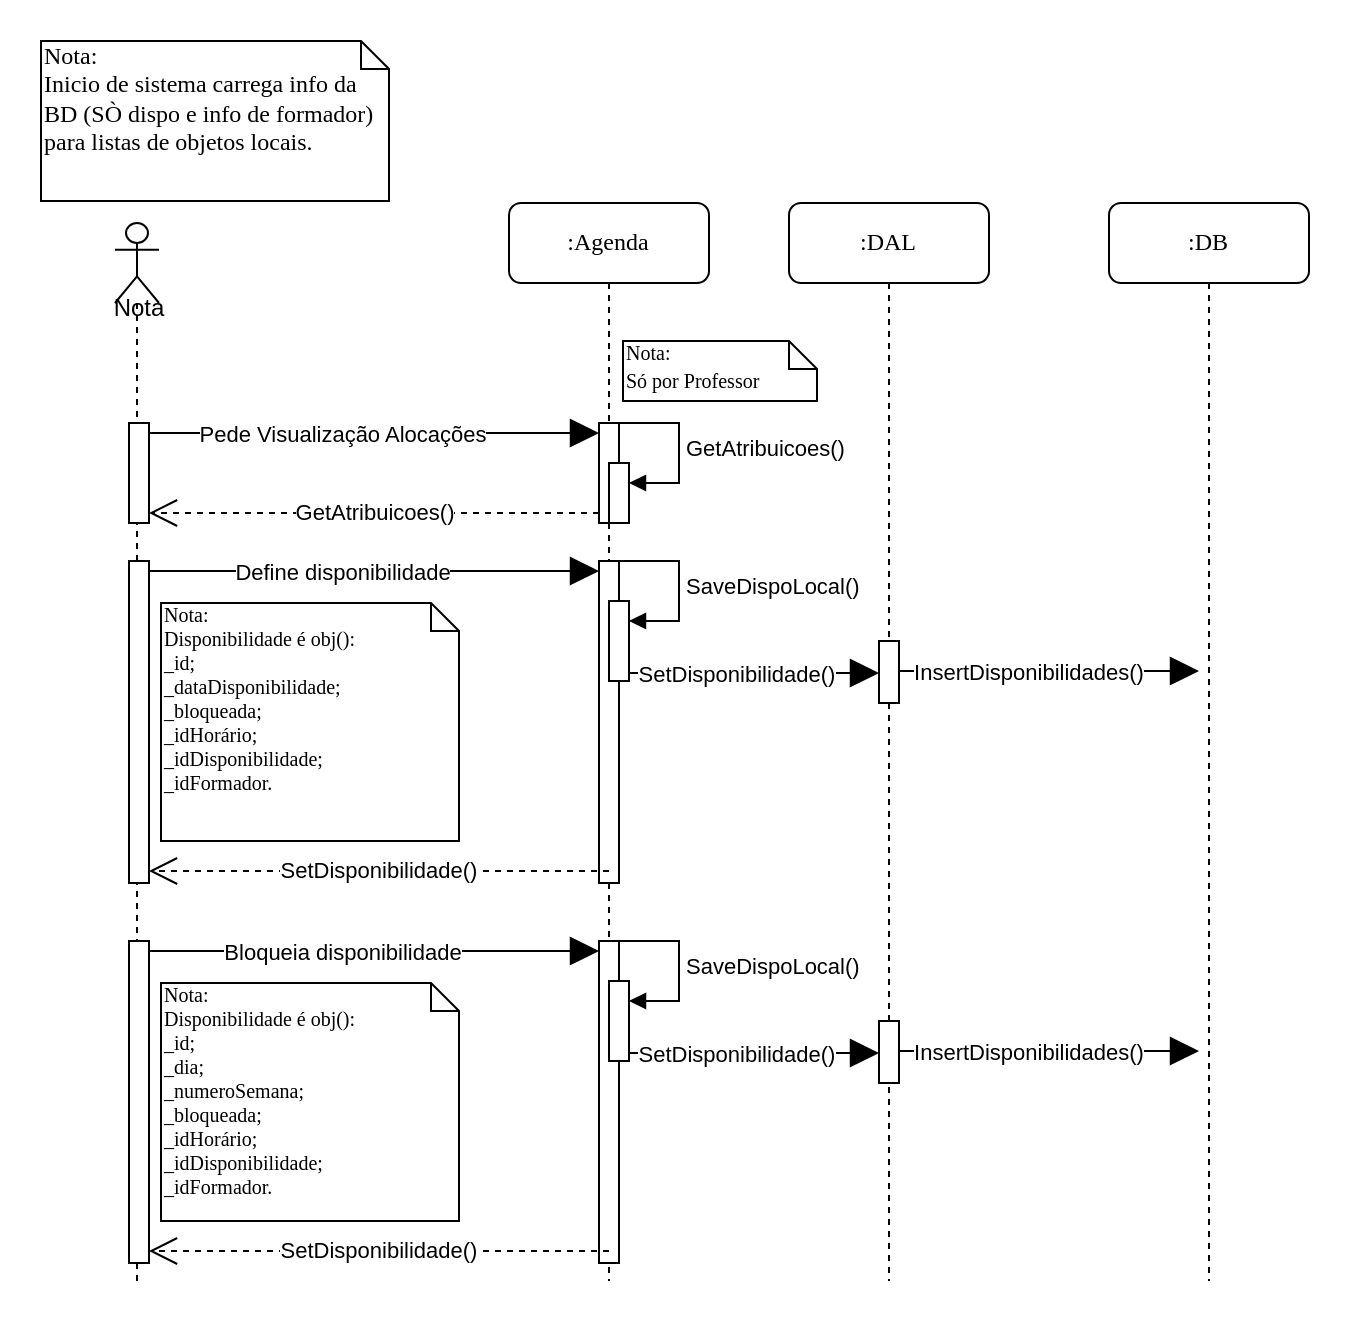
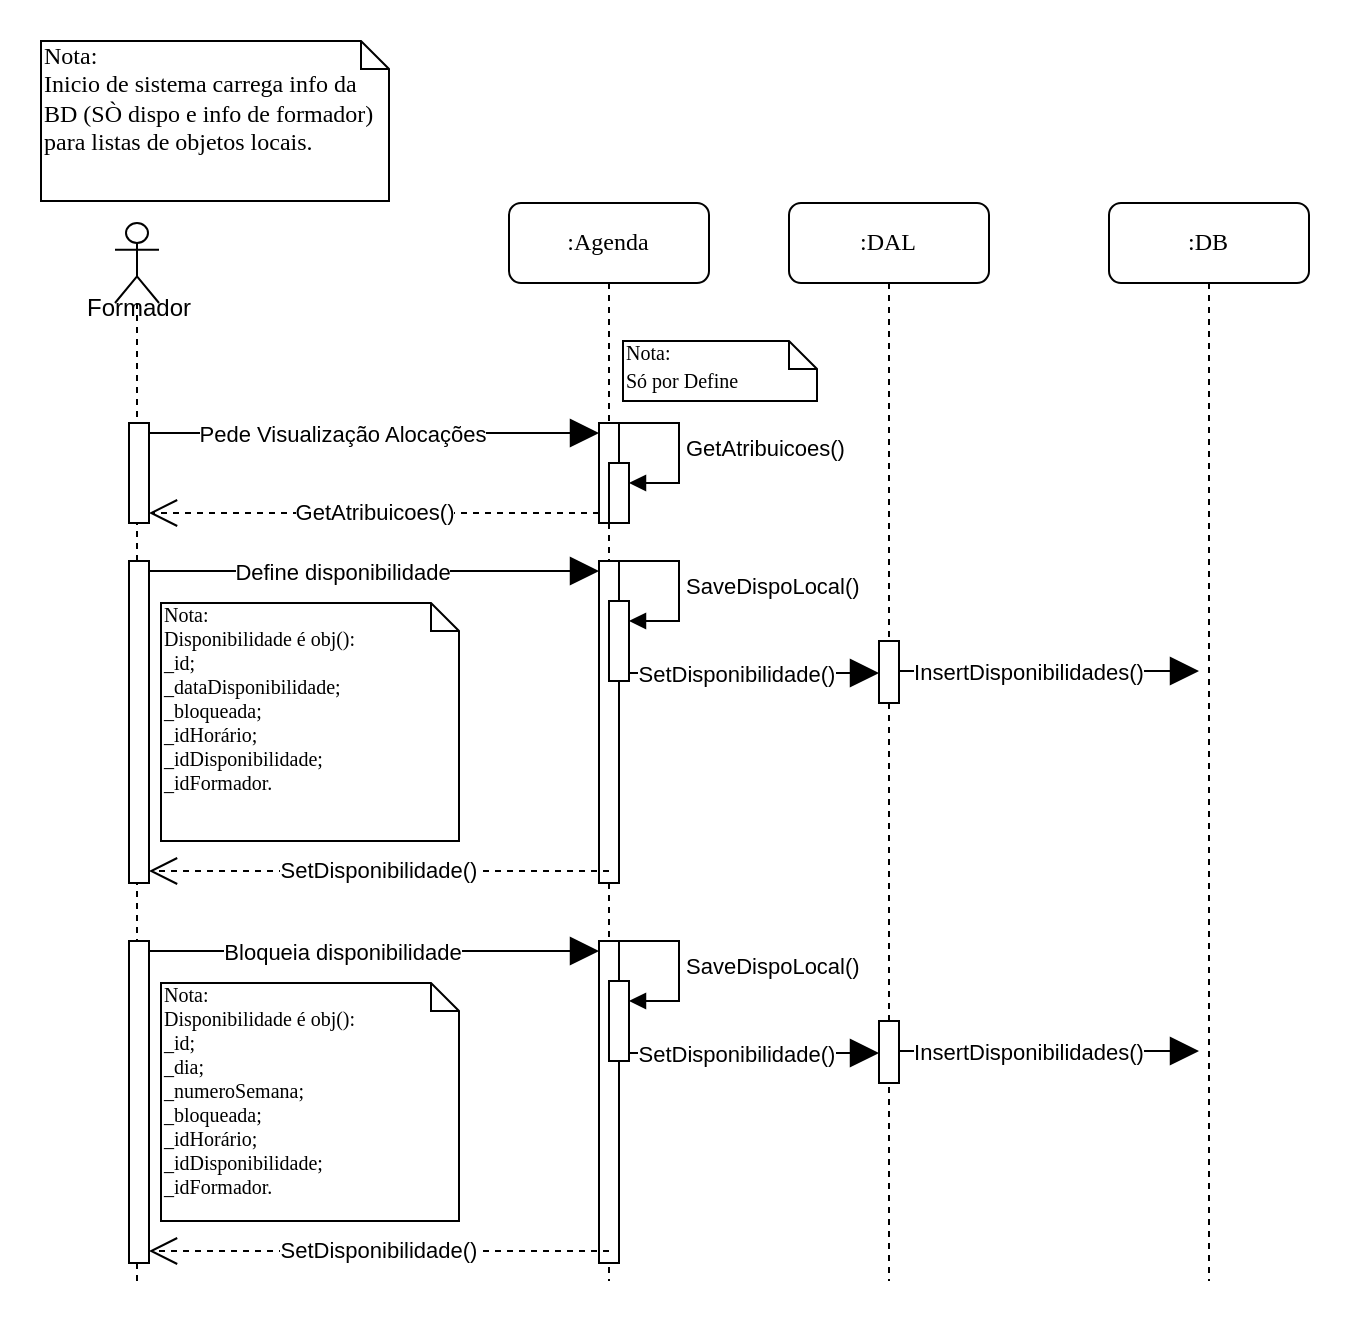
(140, 309) -> (140, 309)
(722, 386) -> (705, 372)
